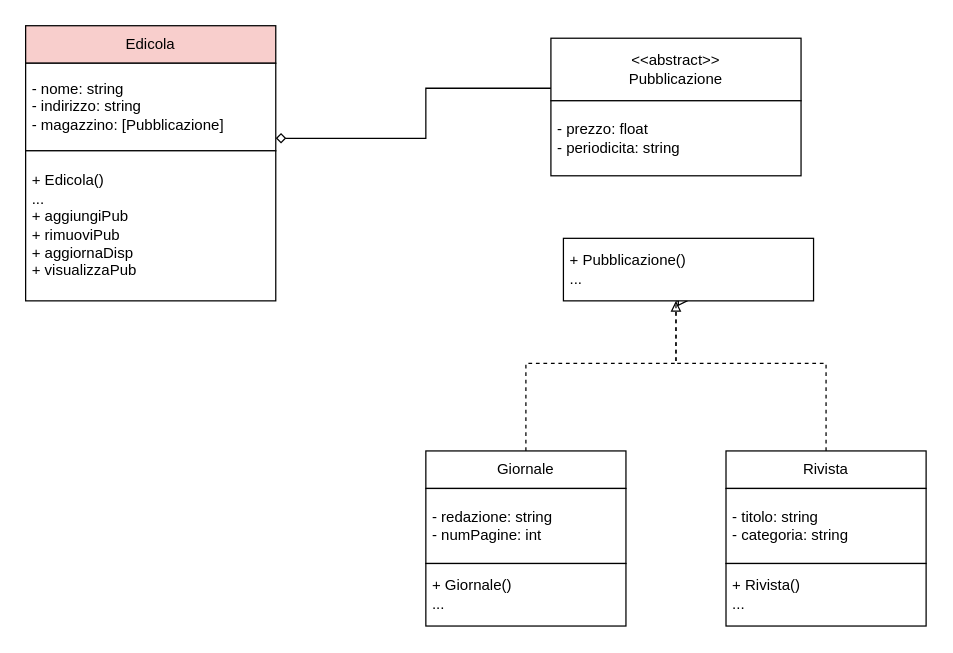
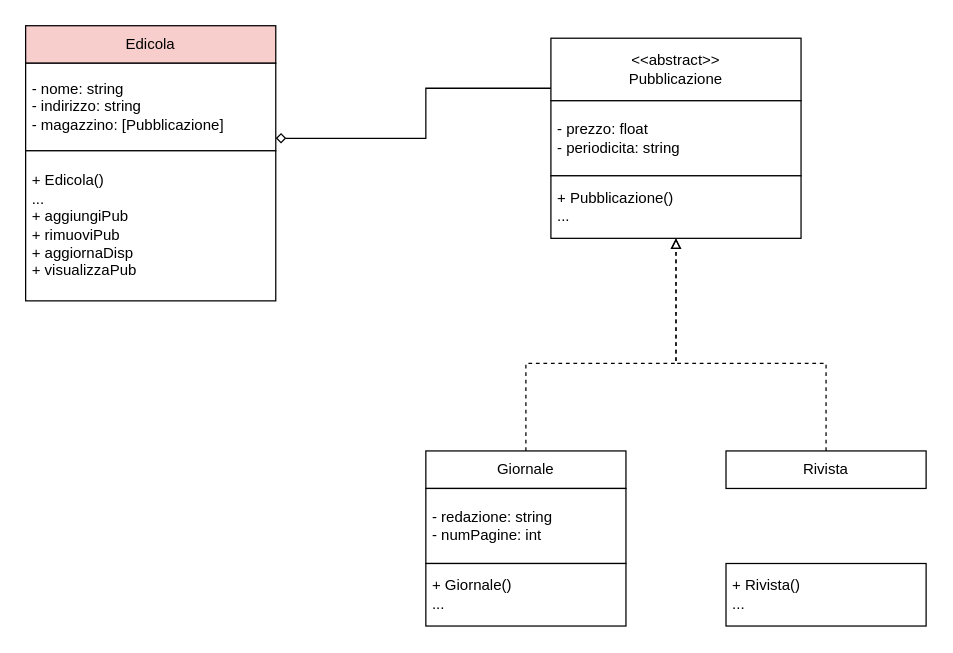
(688, 269) -> (676, 207)
(826, 526) -> none
